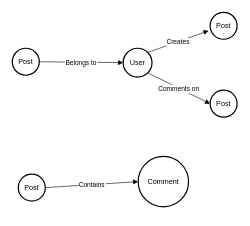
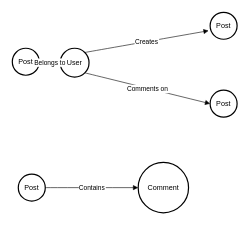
(138, 63) -> (75, 63)
(164, 182) -> (164, 188)
